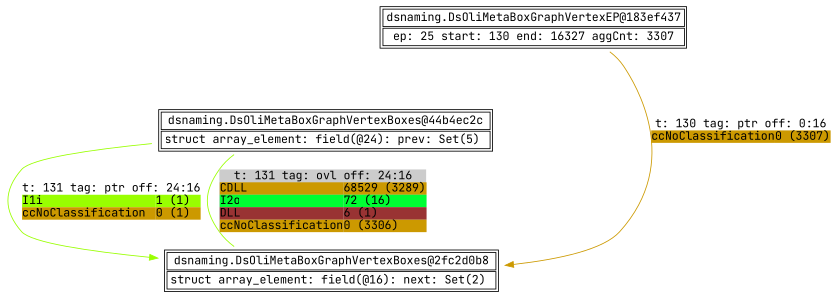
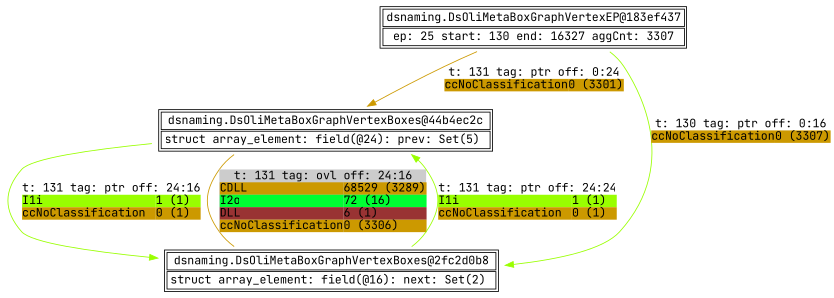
none -> (425, 76)
(642, 195) -> (642, 195)
(207, 201) -> (207, 201)
none -> (437, 205)
